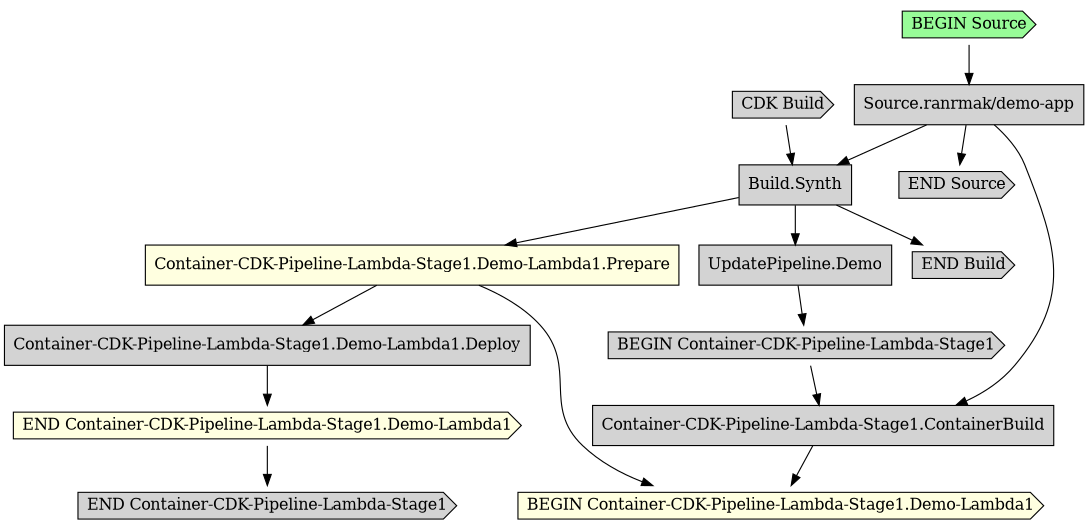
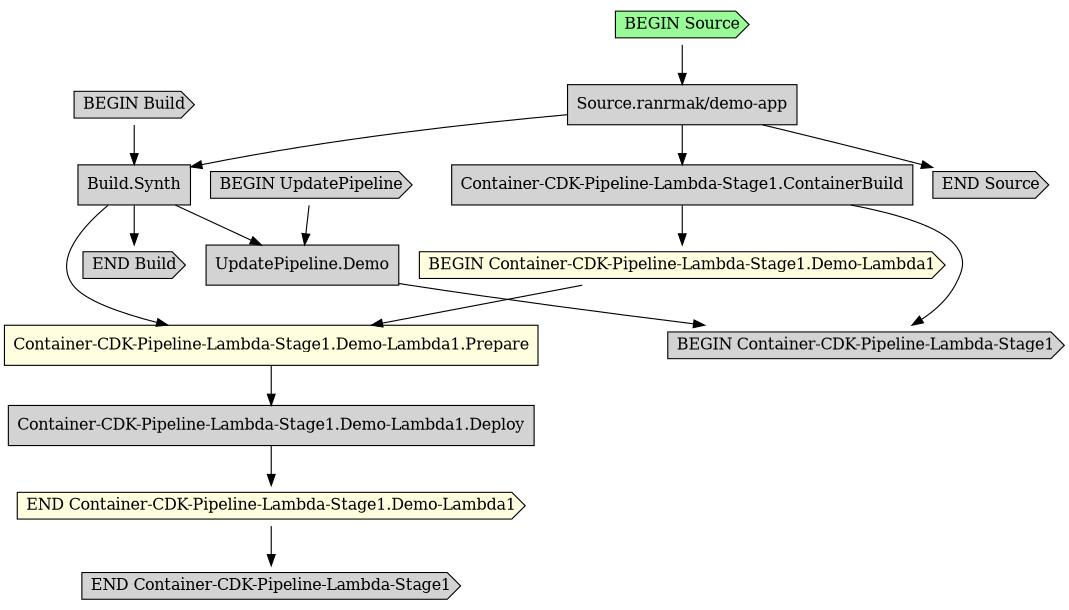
(783, 105) -> (134, 105)
none -> (311, 185)
(814, 380) -> (947, 238)
(560, 384) -> (482, 304)
